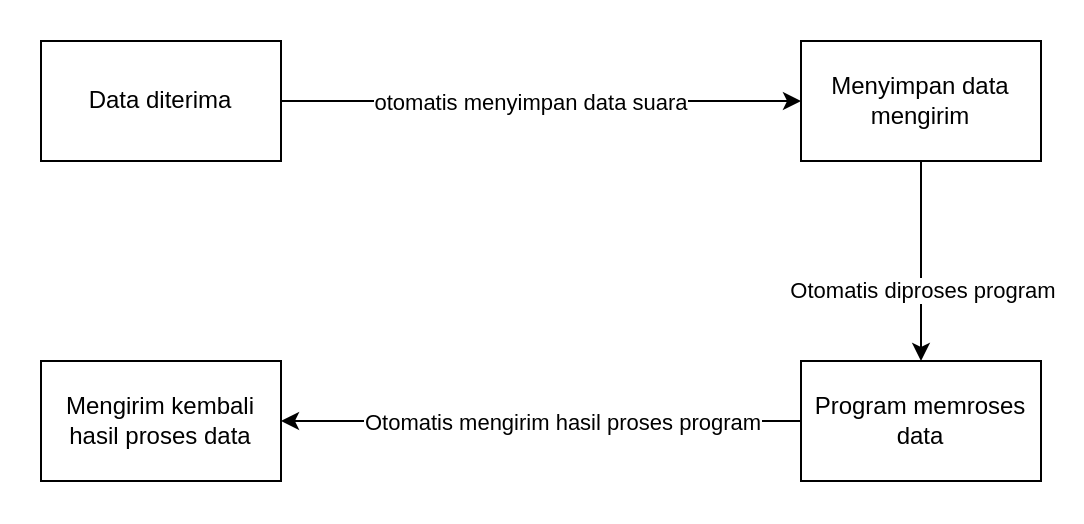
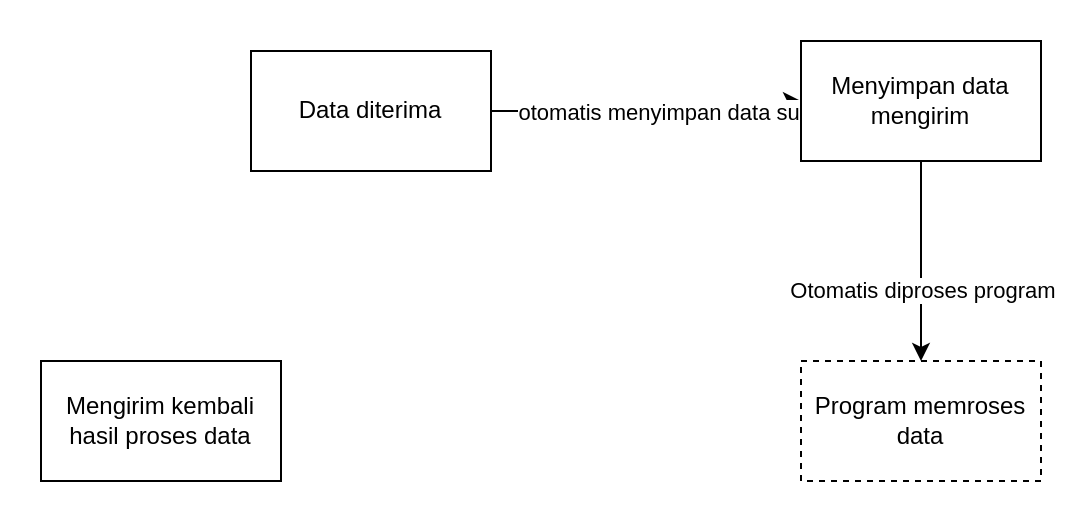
(161, 101) -> (371, 111)
(548, 421) -> none
(921, 421) -> (921, 421)
